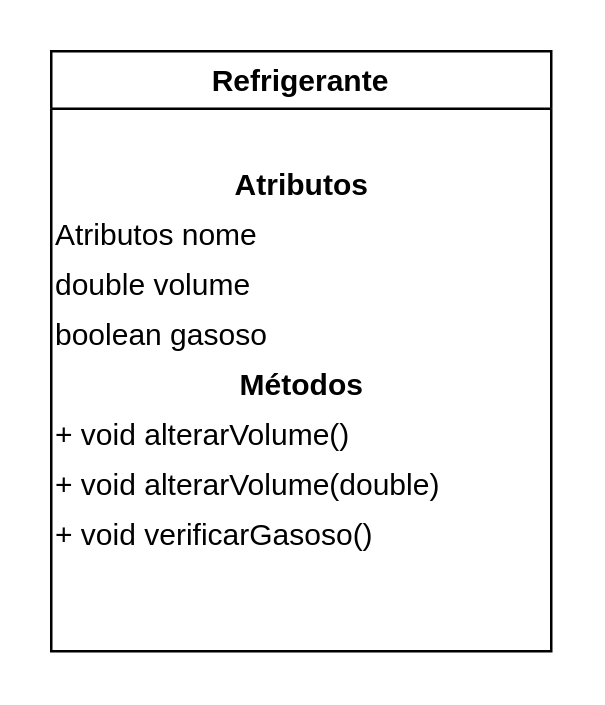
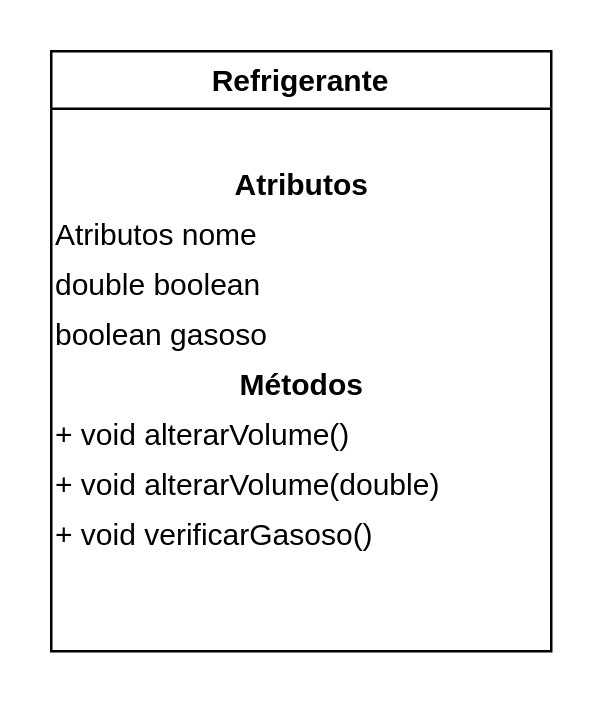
(154, 287) -> (162, 287)
